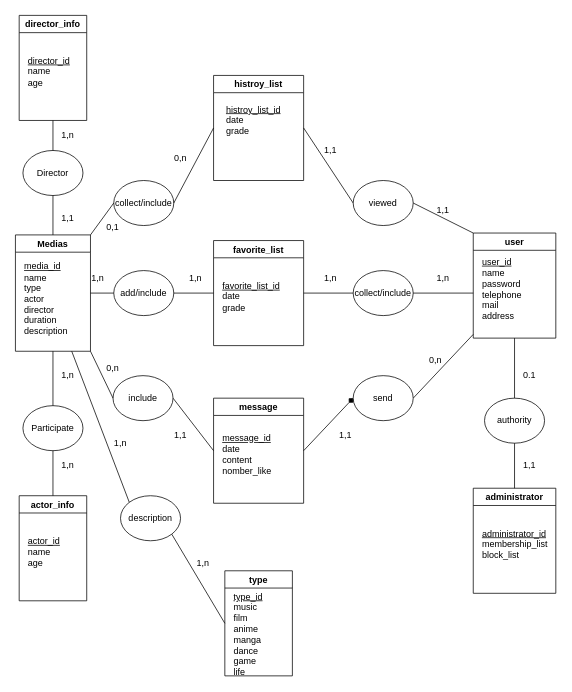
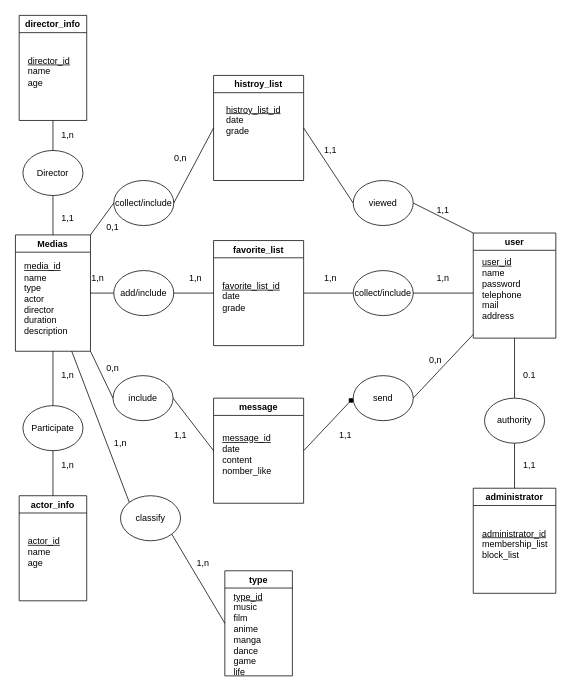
(150, 518) -> (150, 518)
